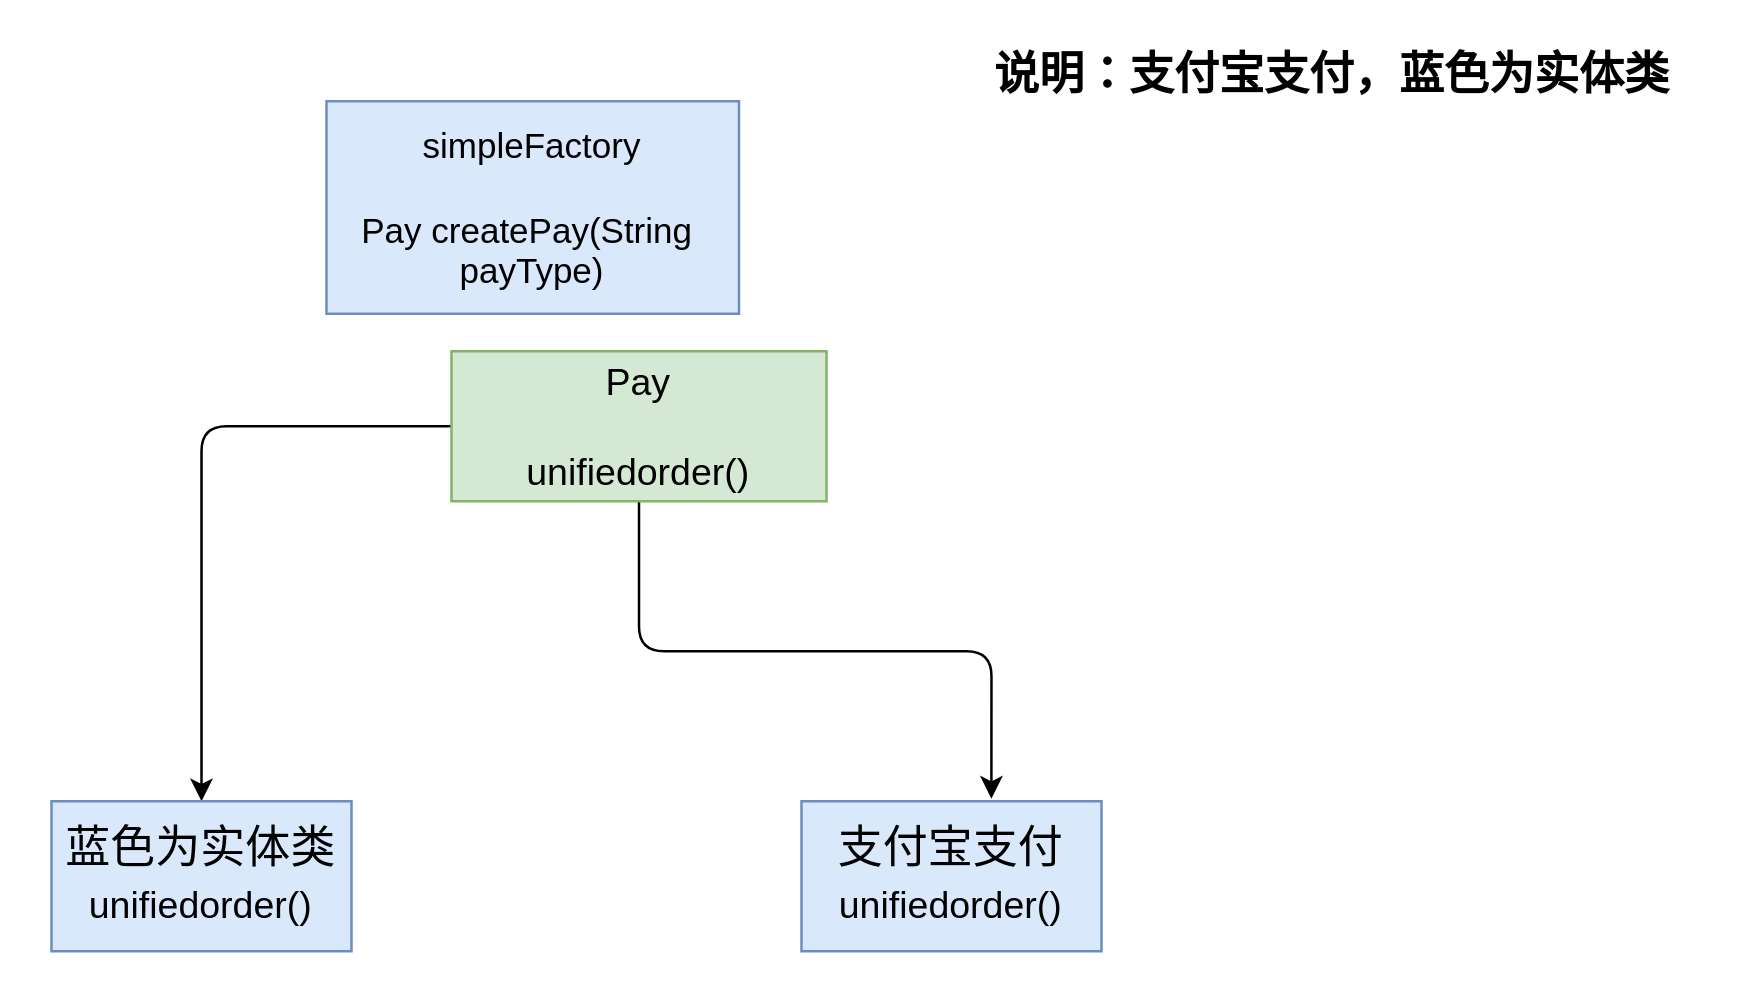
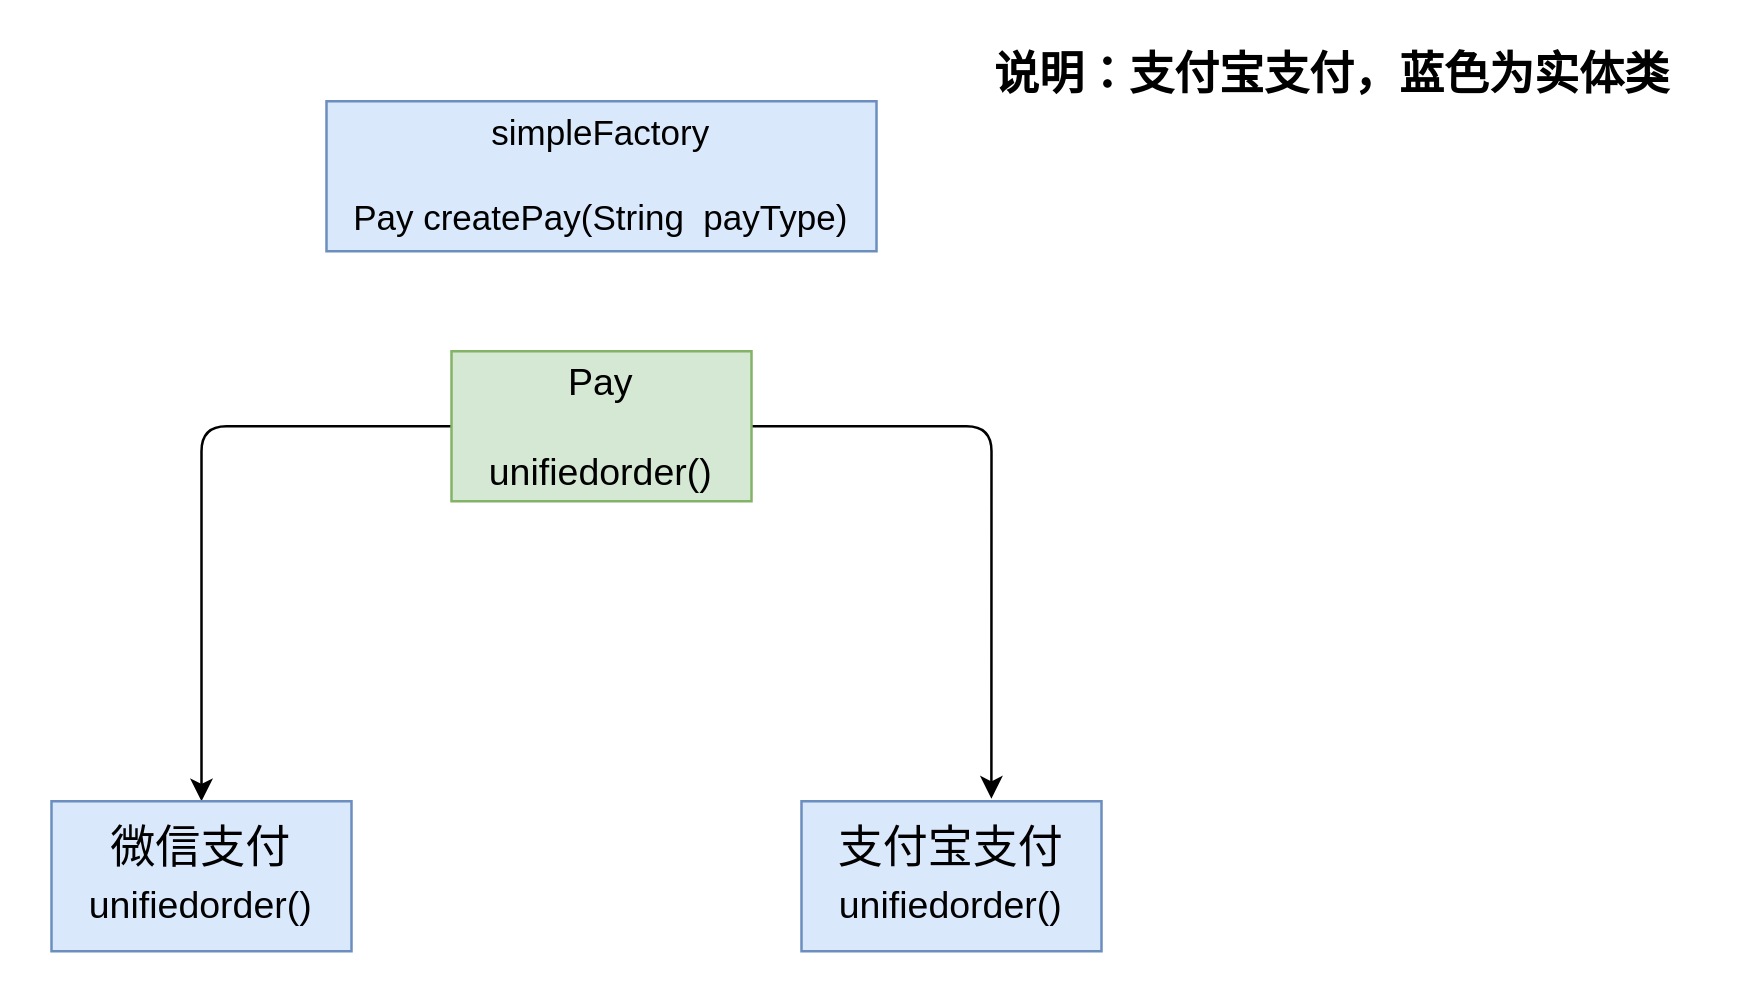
(533, 208) -> (601, 176)
(639, 426) -> (601, 426)
(201, 876) -> (201, 876)
